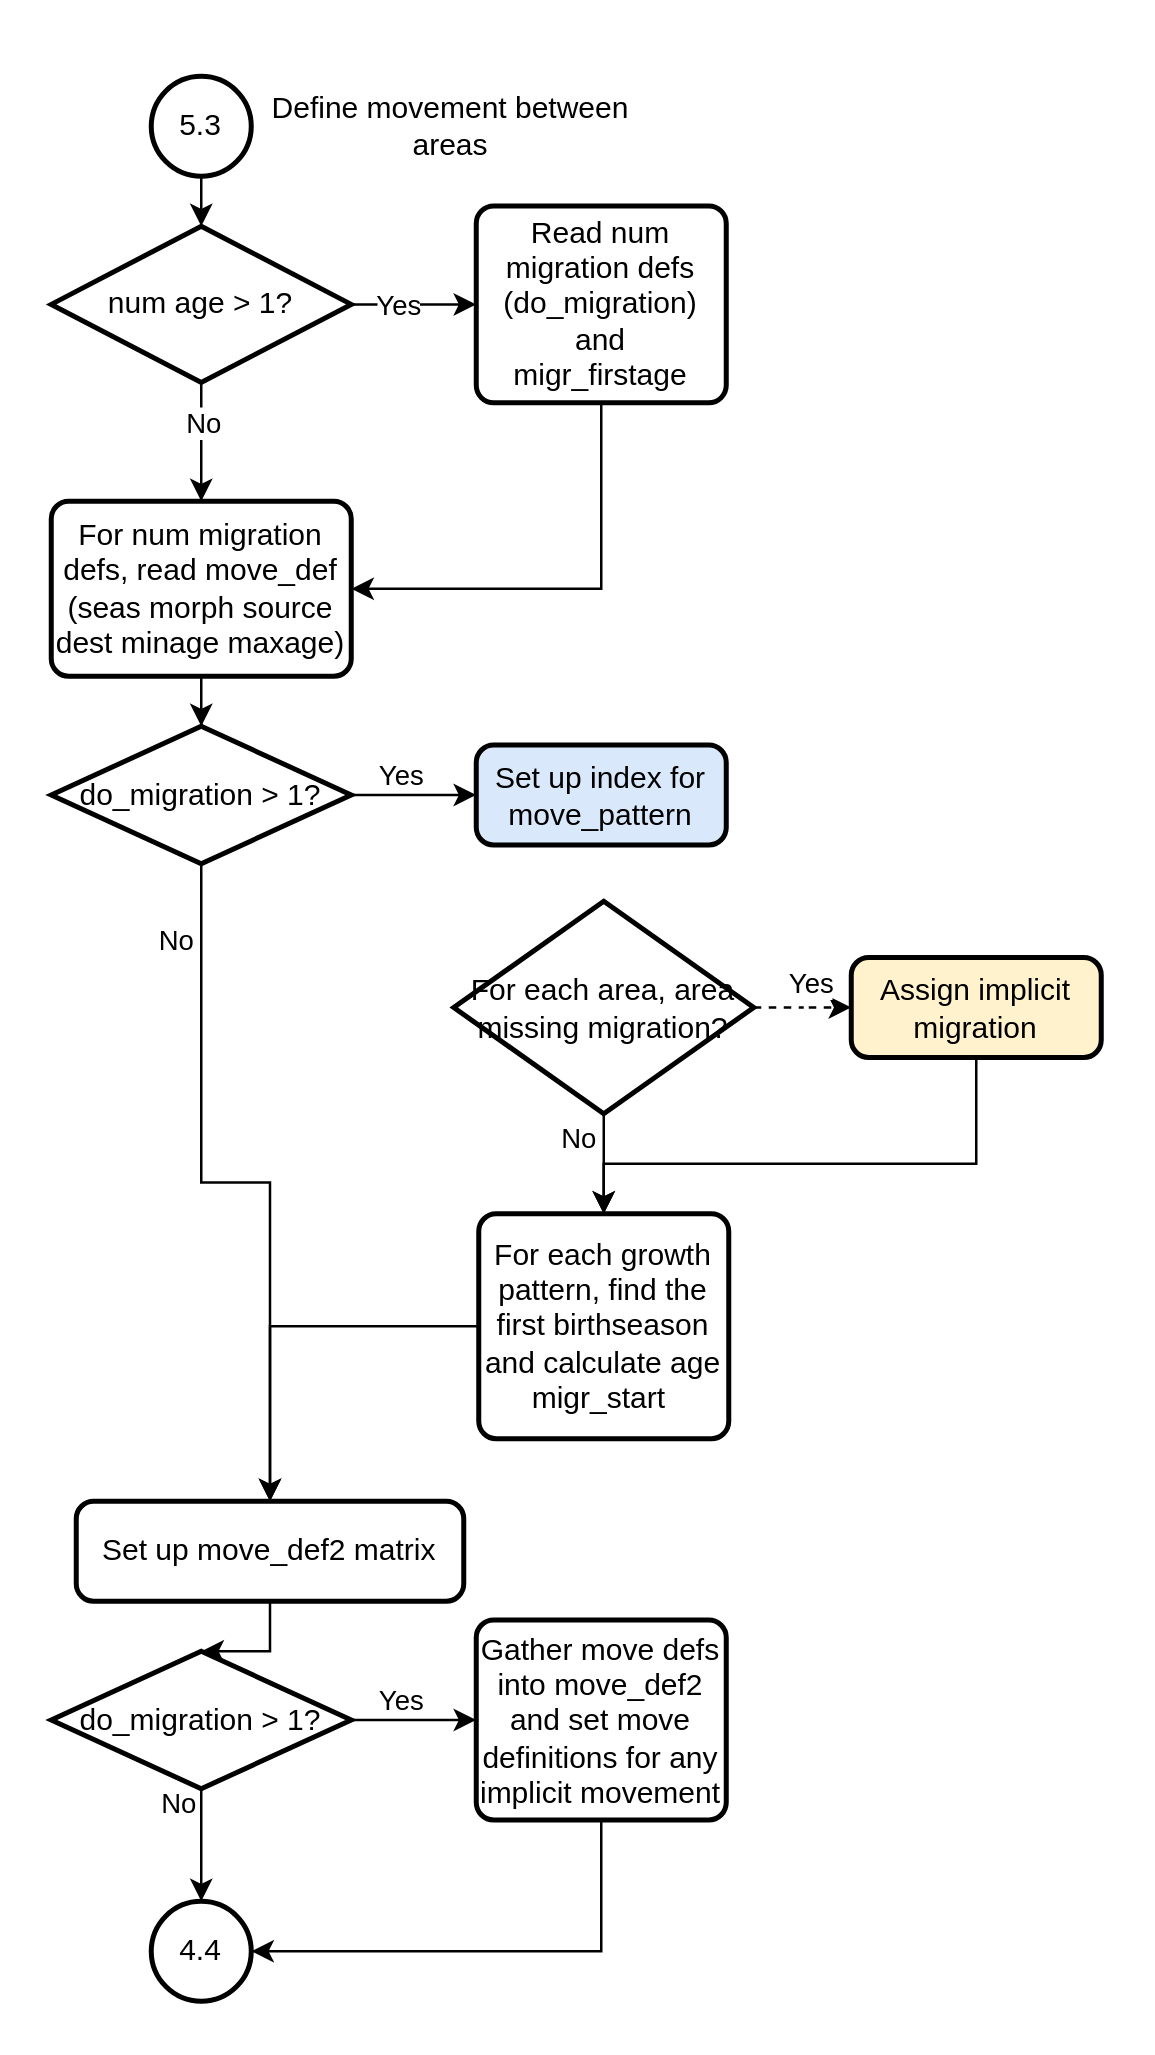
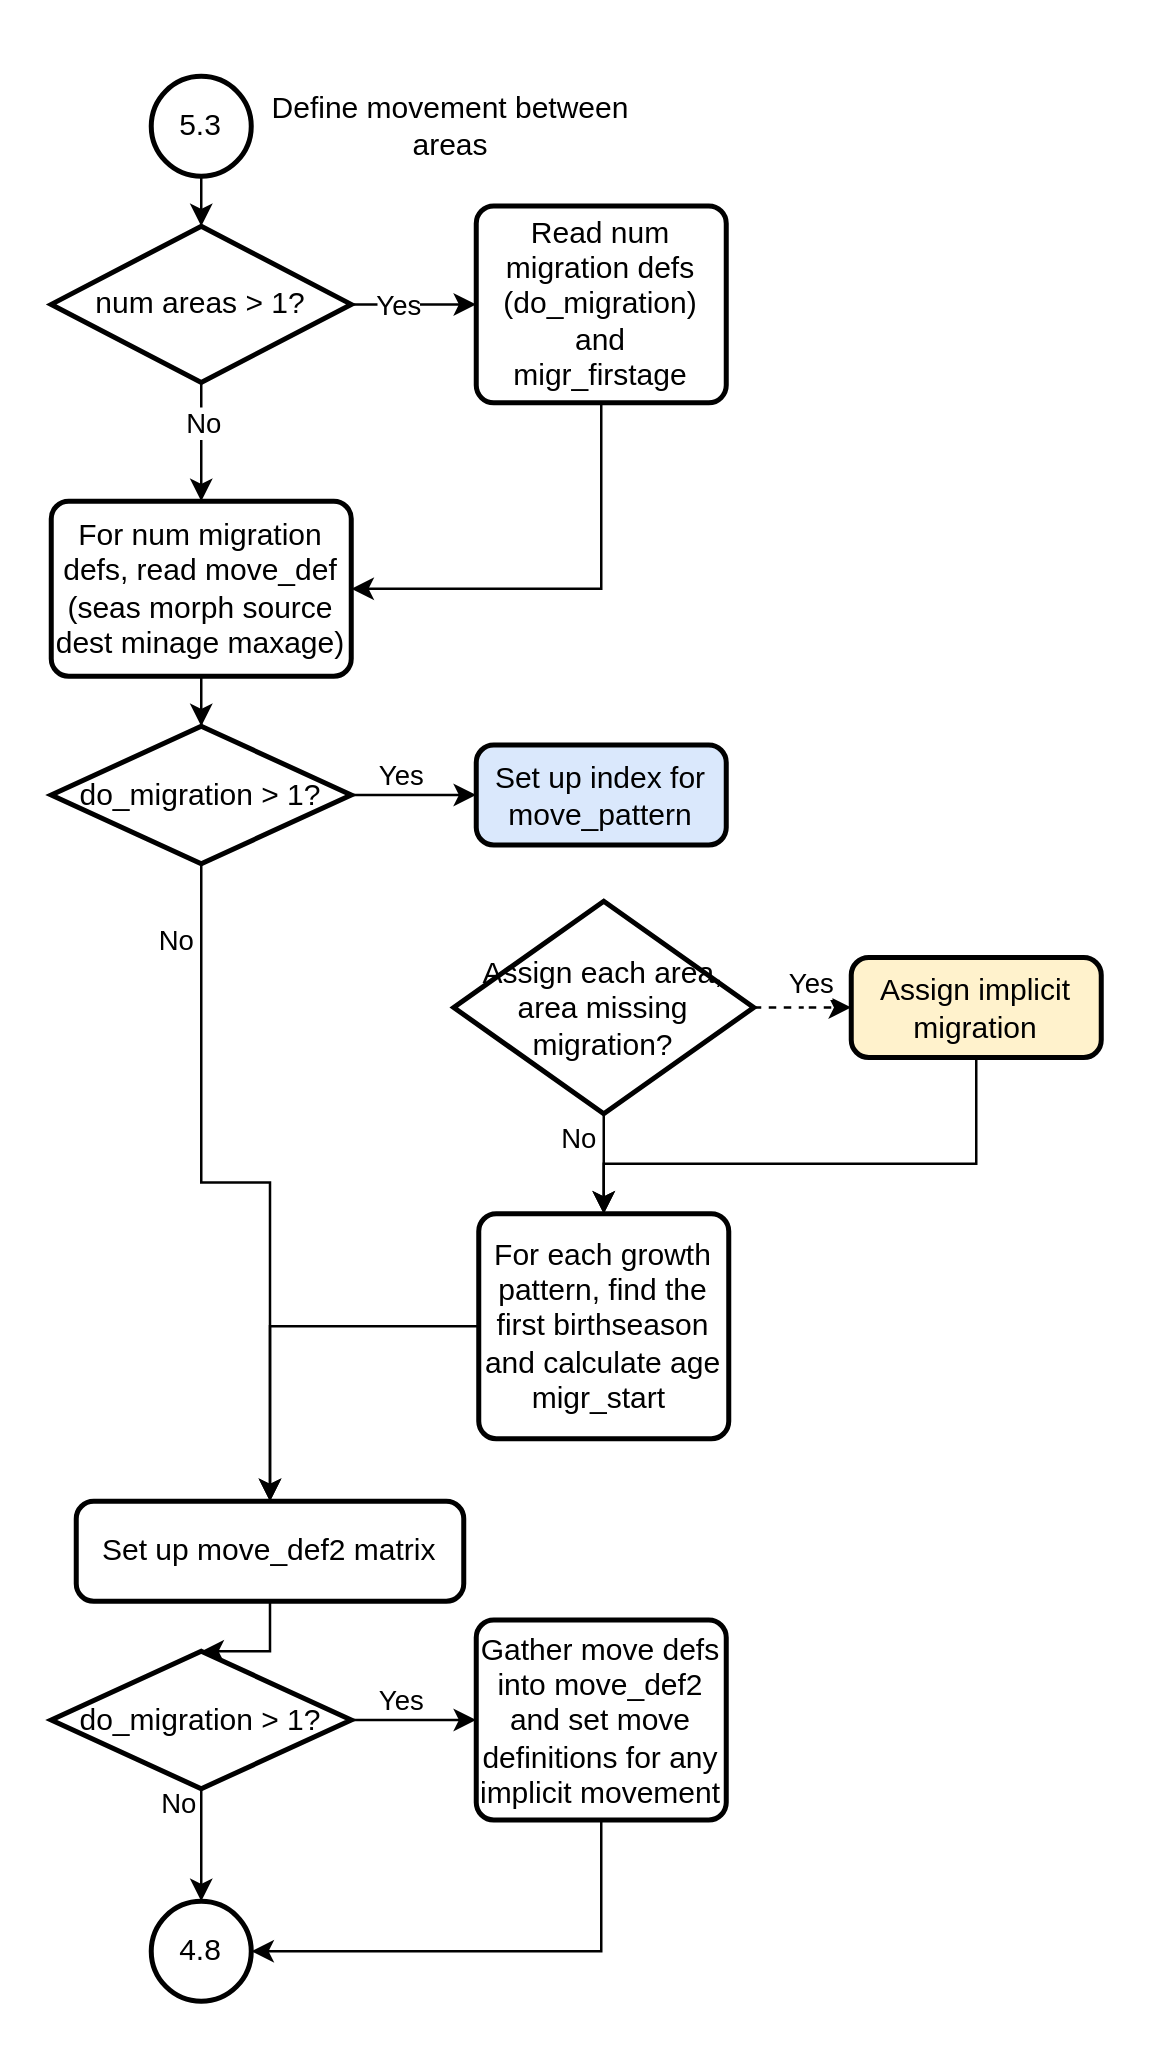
(201, 304) -> (201, 304)
(604, 1009) -> (604, 1009)
(201, 1951) -> (201, 1951)
